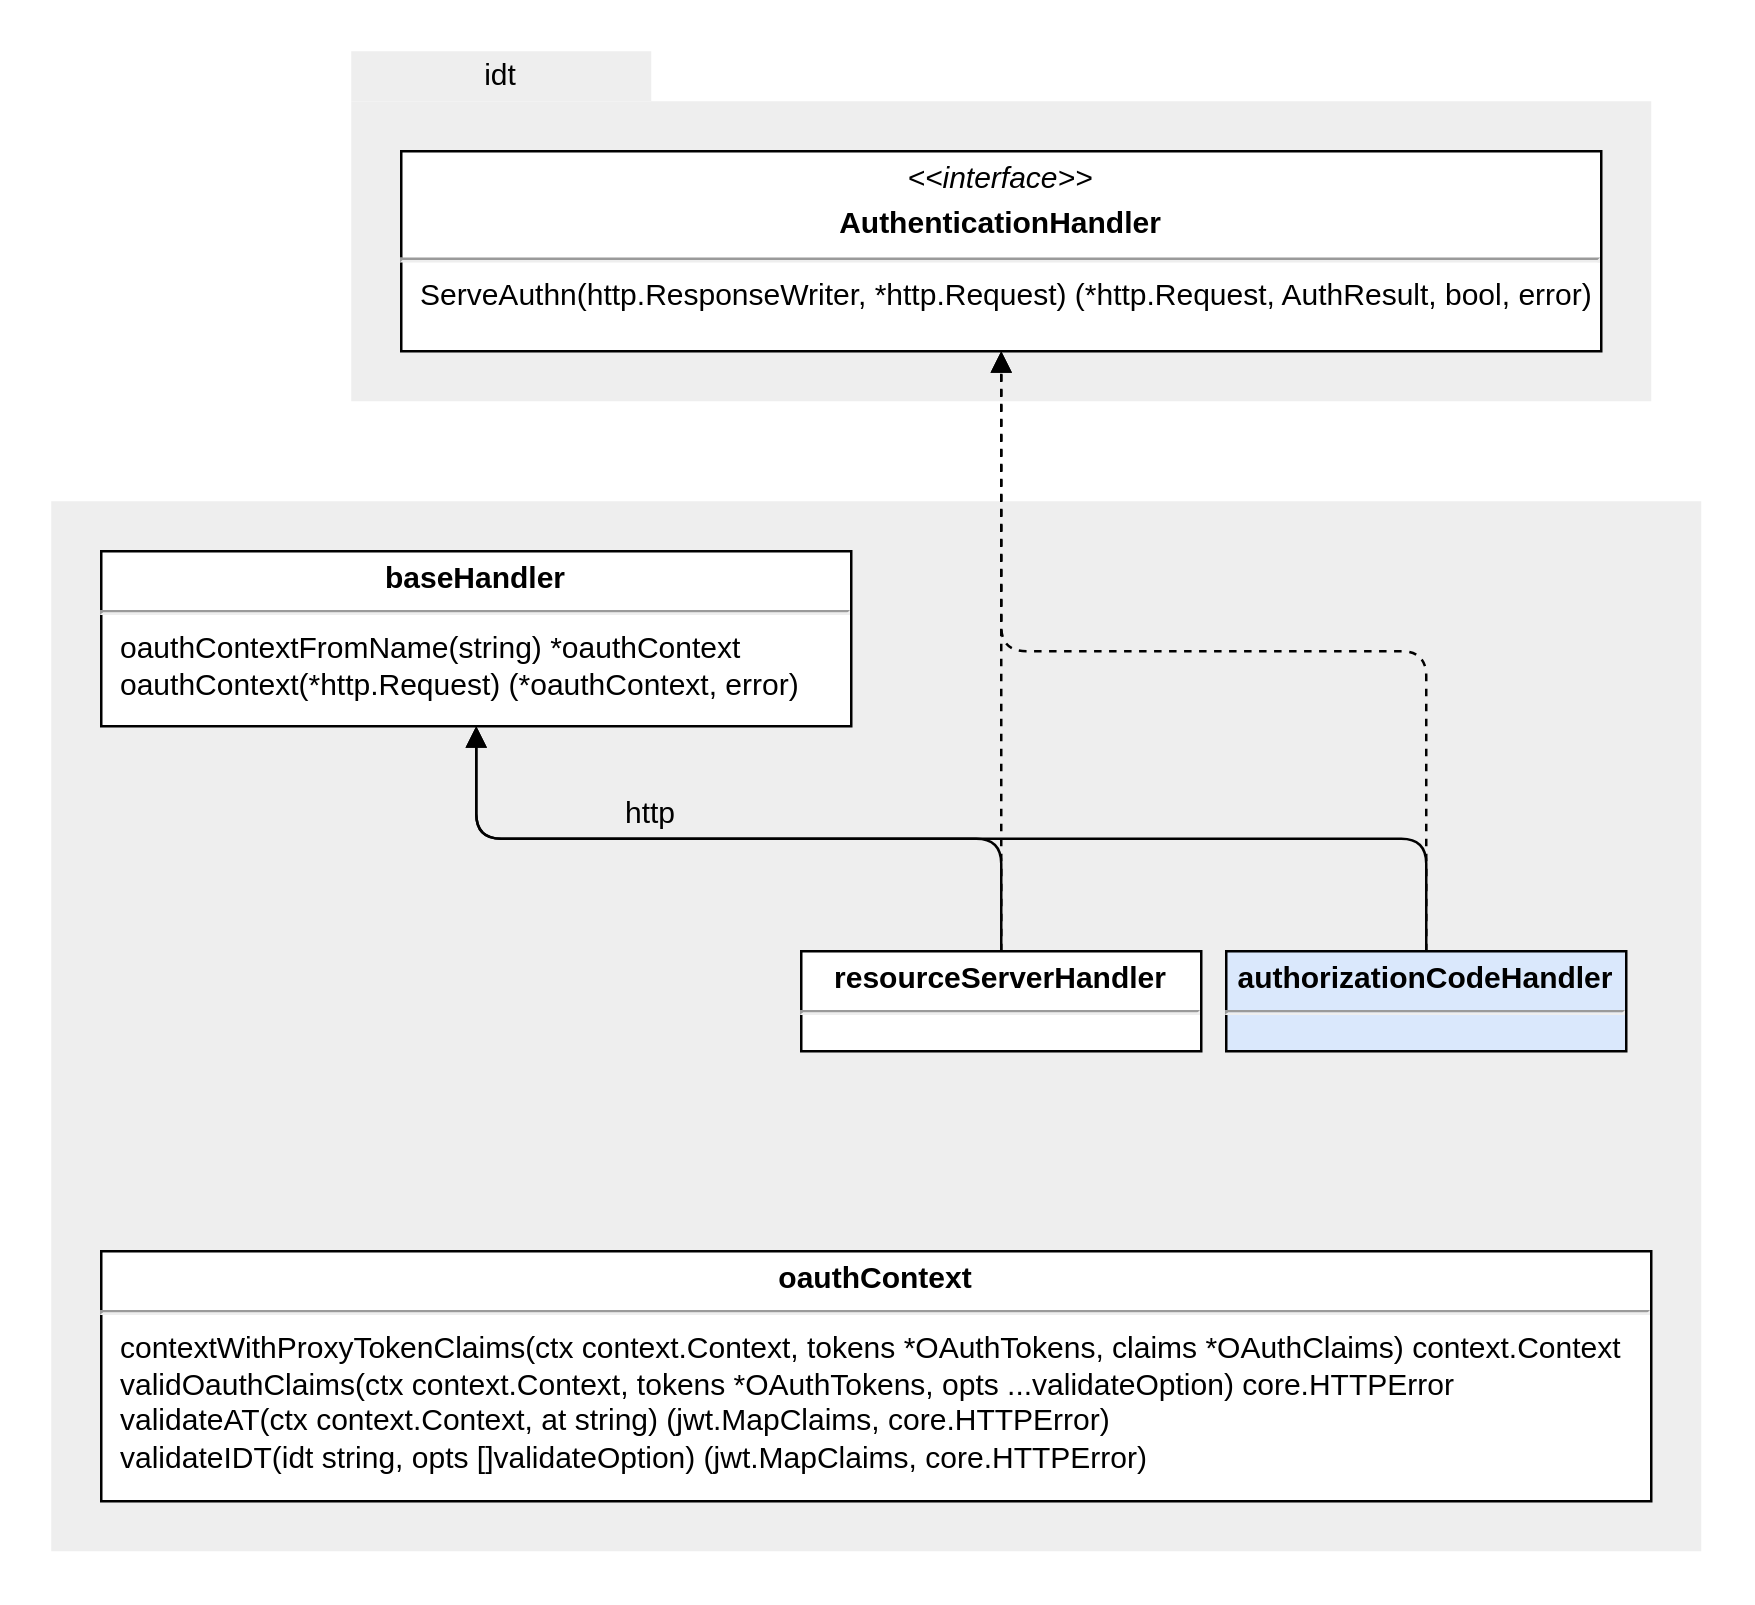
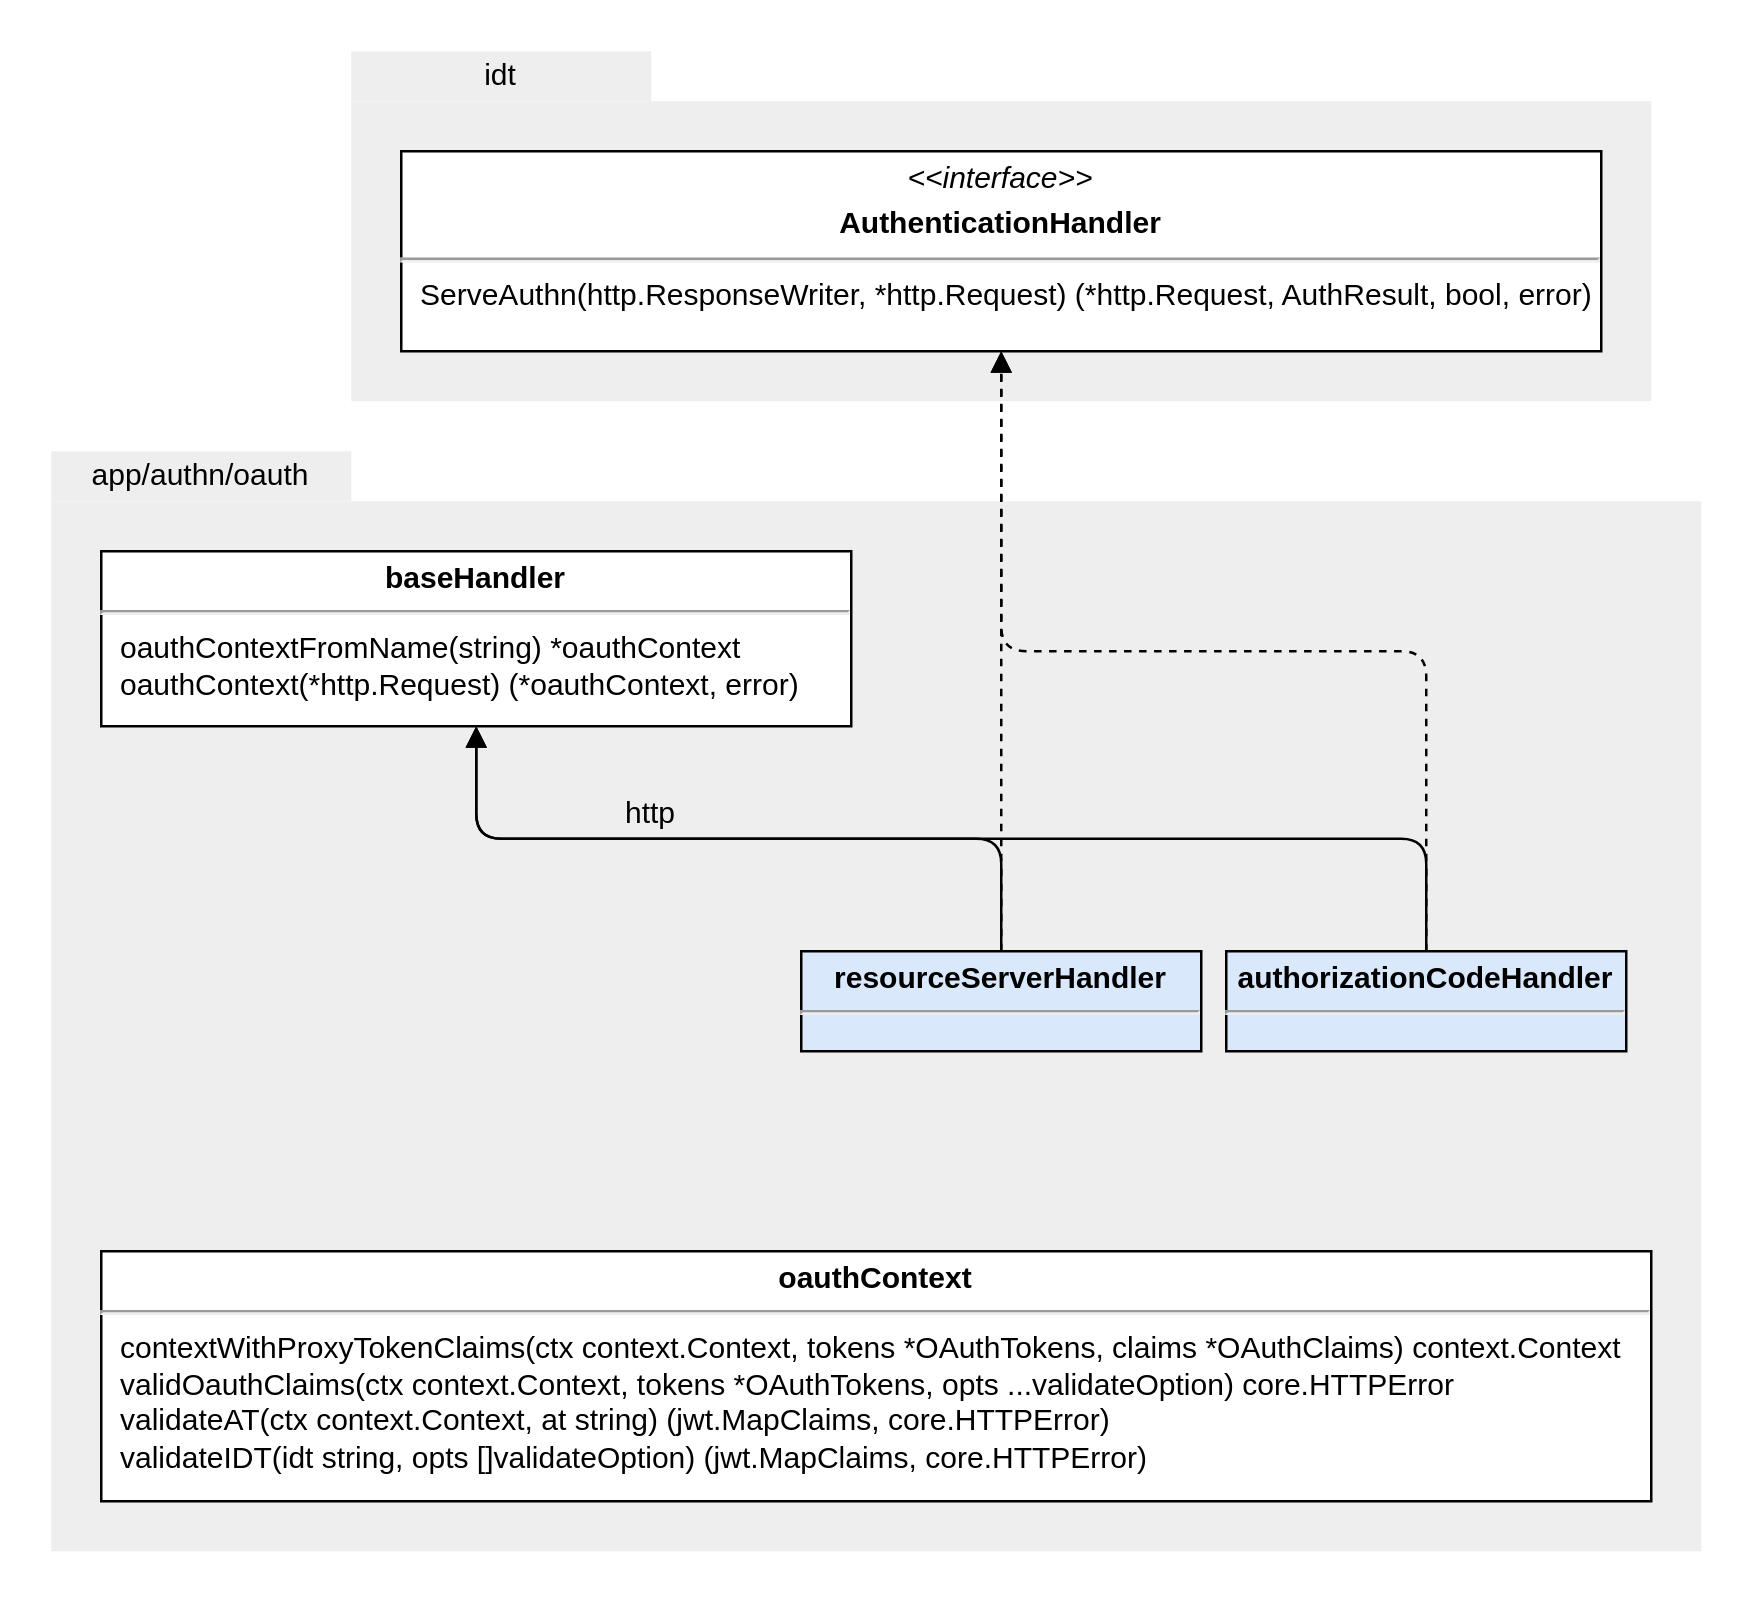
none -> (201, 476)
(1001, 1001) -> (1001, 1001)
